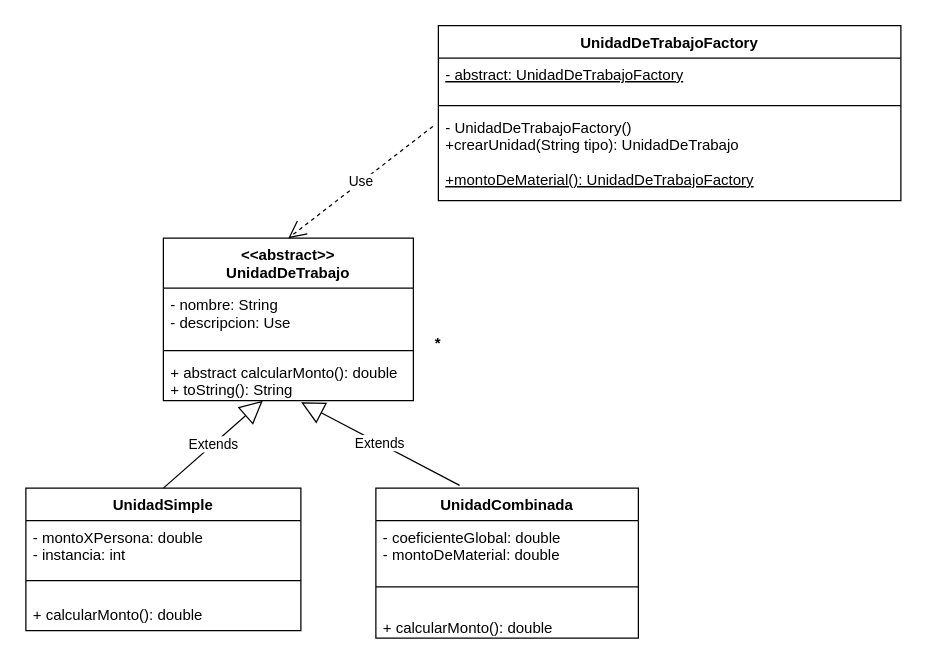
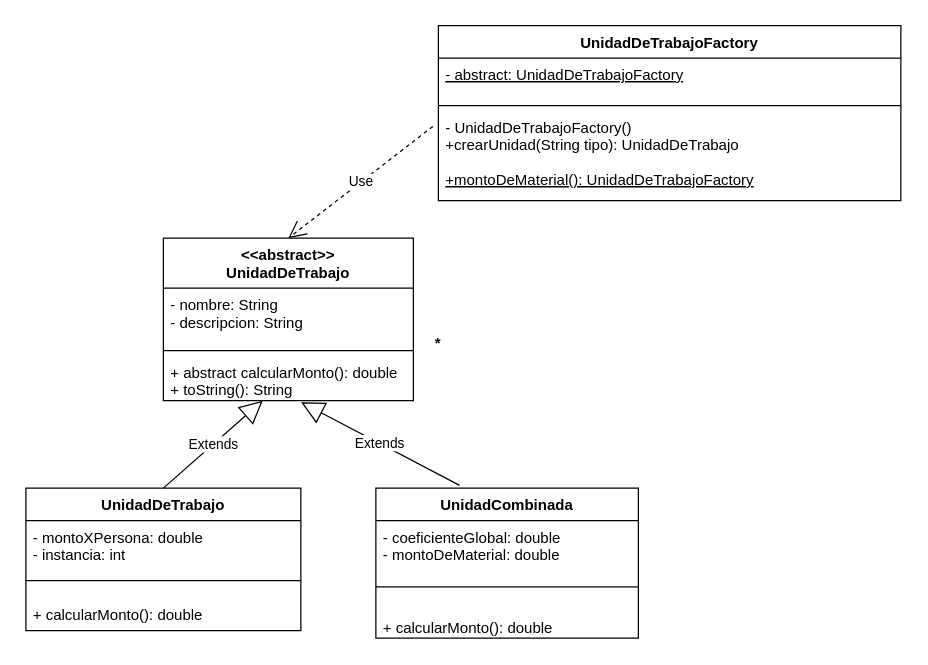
(229, 305) -> (229, 305)
(163, 505) -> (163, 505)
